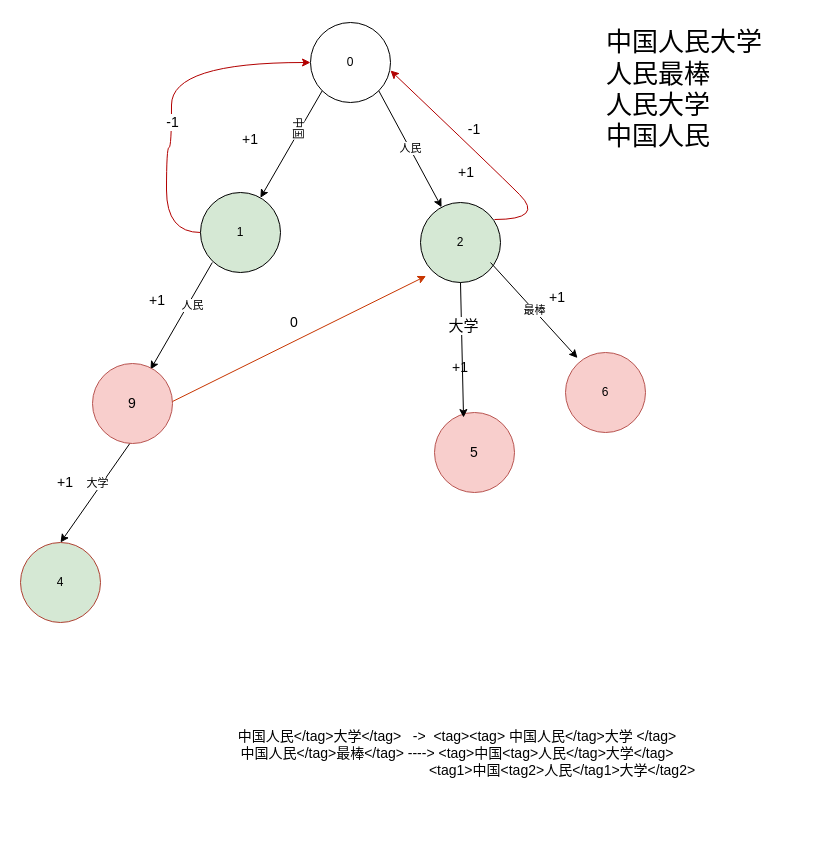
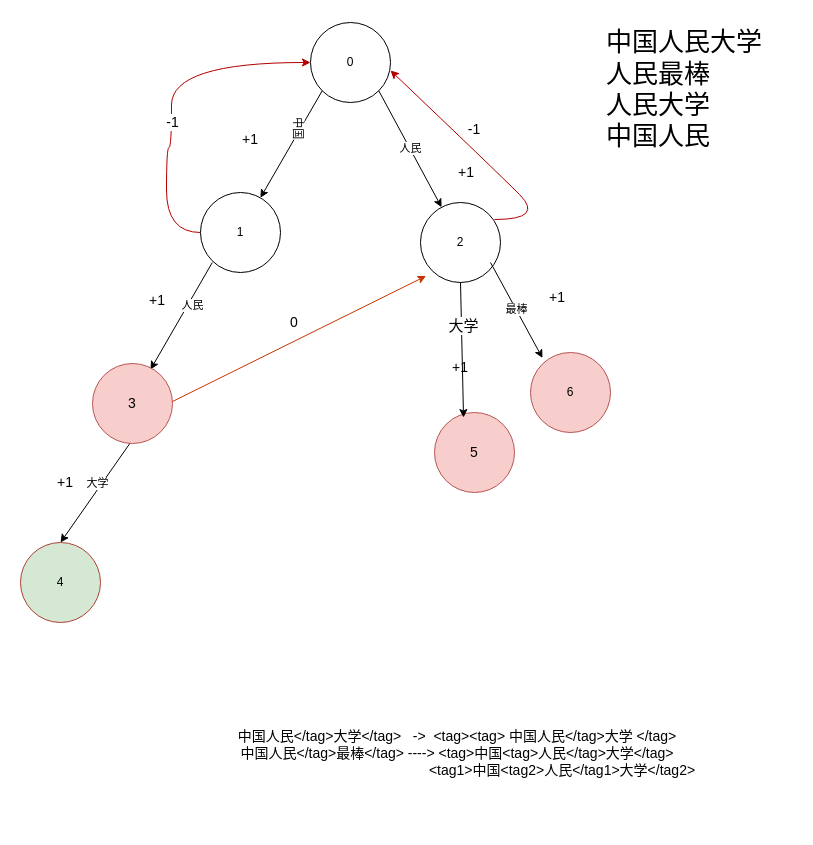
(241, 233) -> (241, 233)
(461, 243) -> (461, 243)
(606, 393) -> (571, 393)
(133, 404) -> (133, 404)
